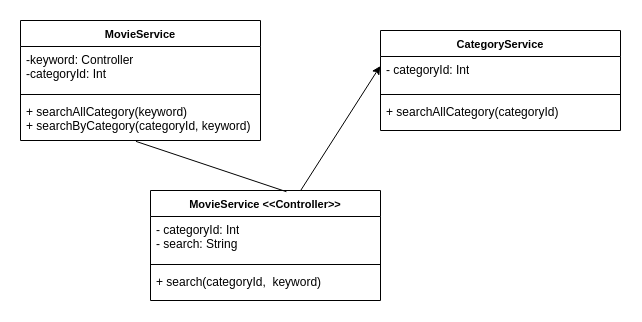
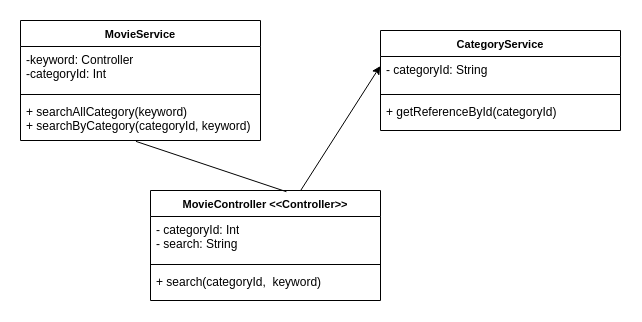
(439, 71) -> (447, 71)
(486, 113) -> (486, 113)
(266, 205) -> (266, 205)
